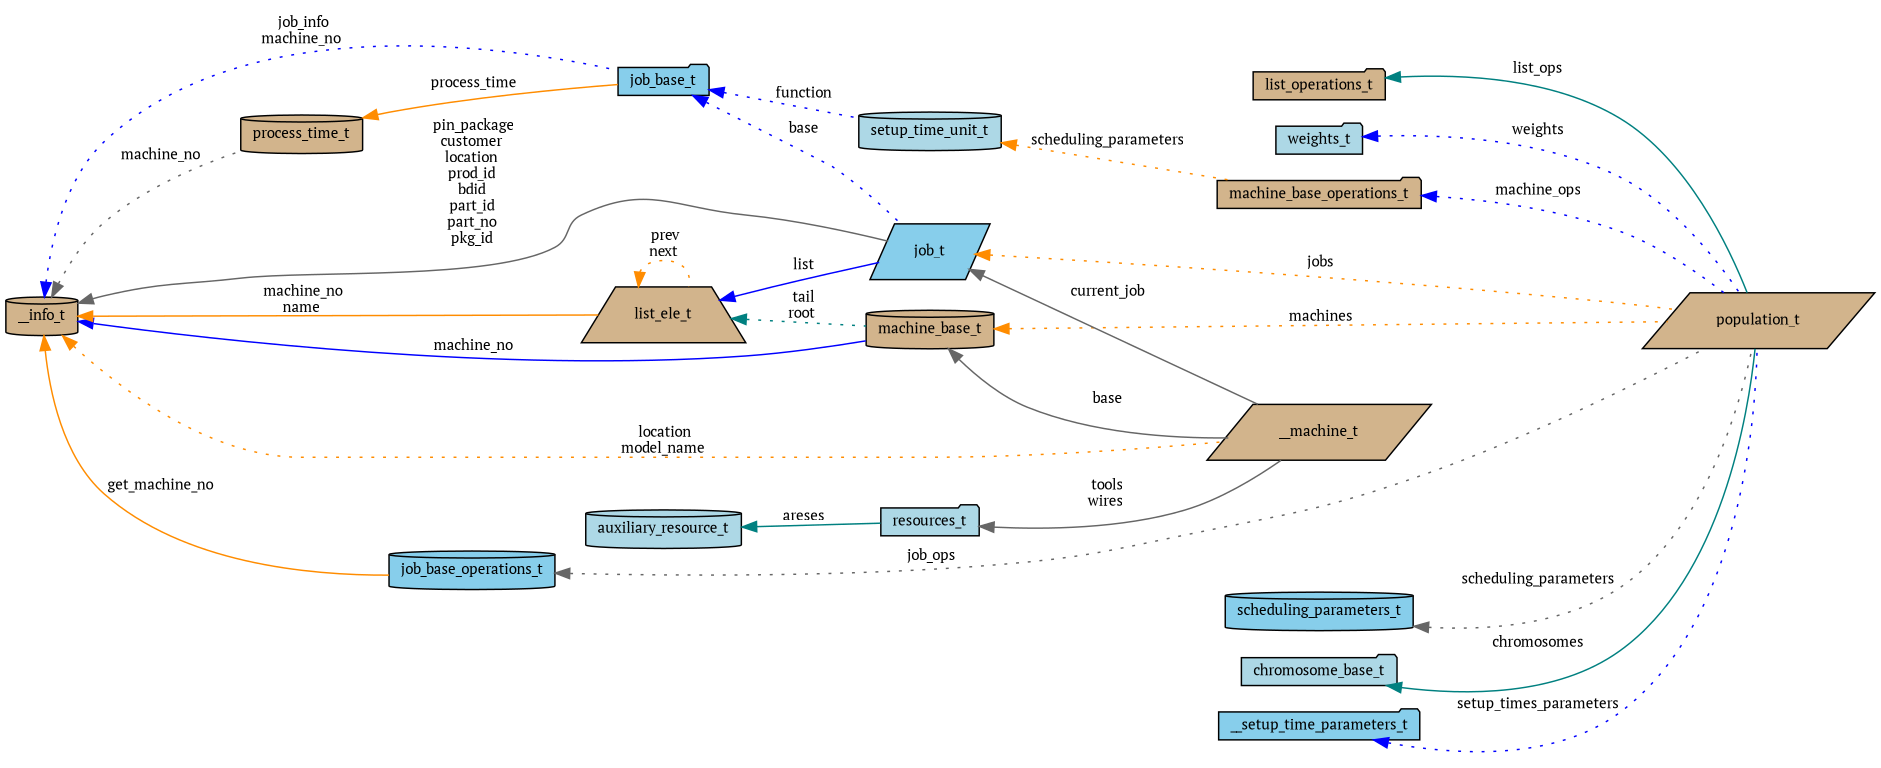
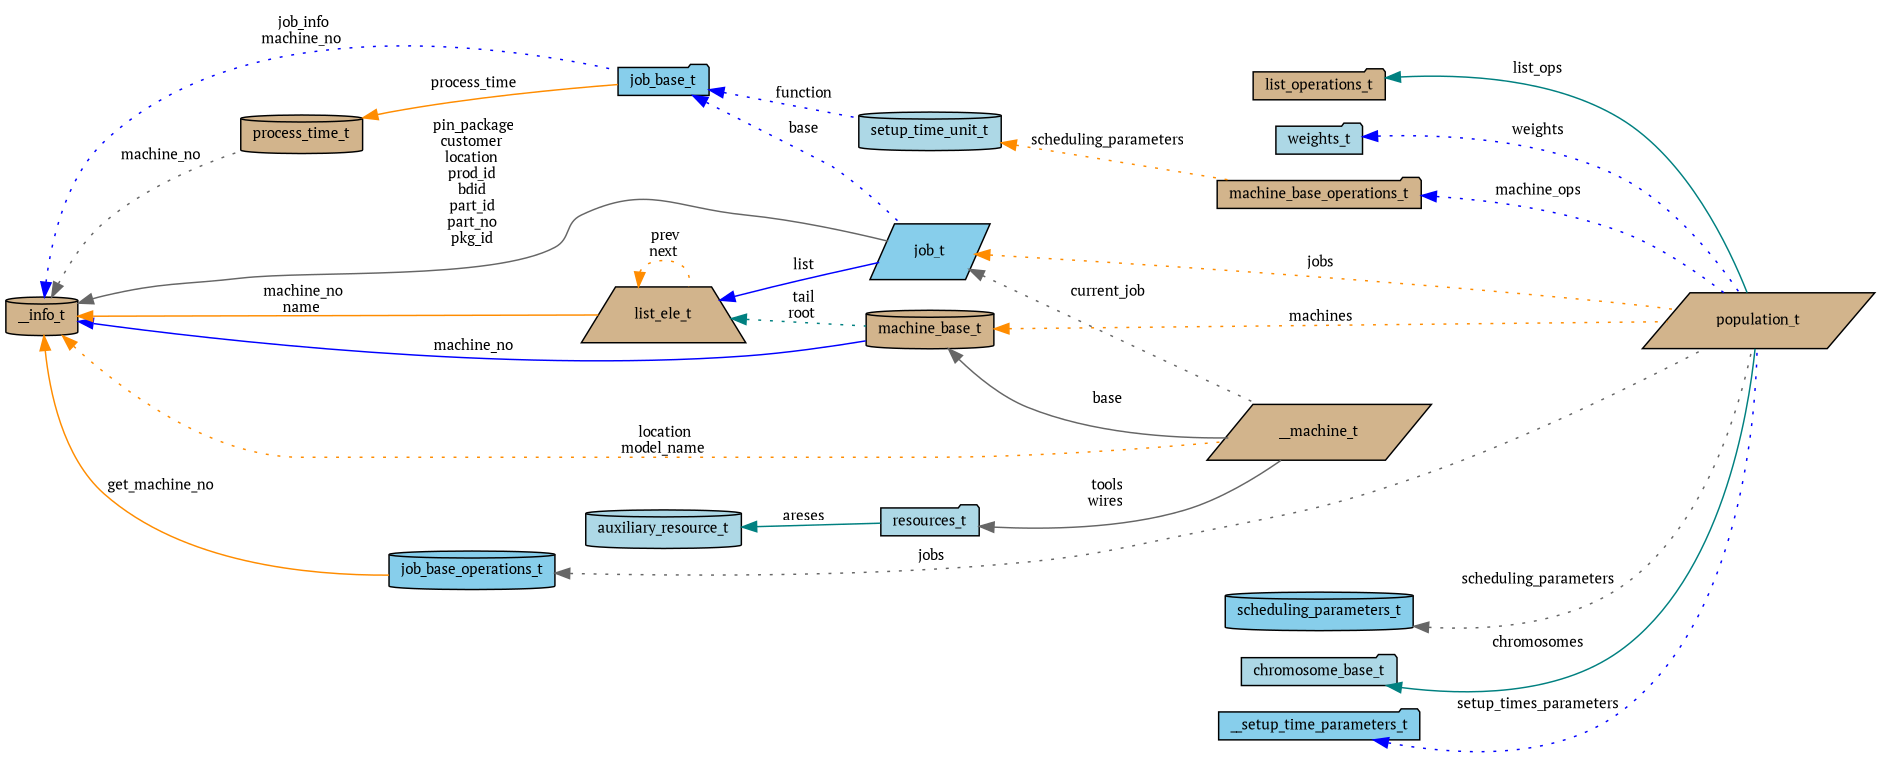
(1120, 340) -> (1120, 340)
(930, 556) -> (930, 556)
